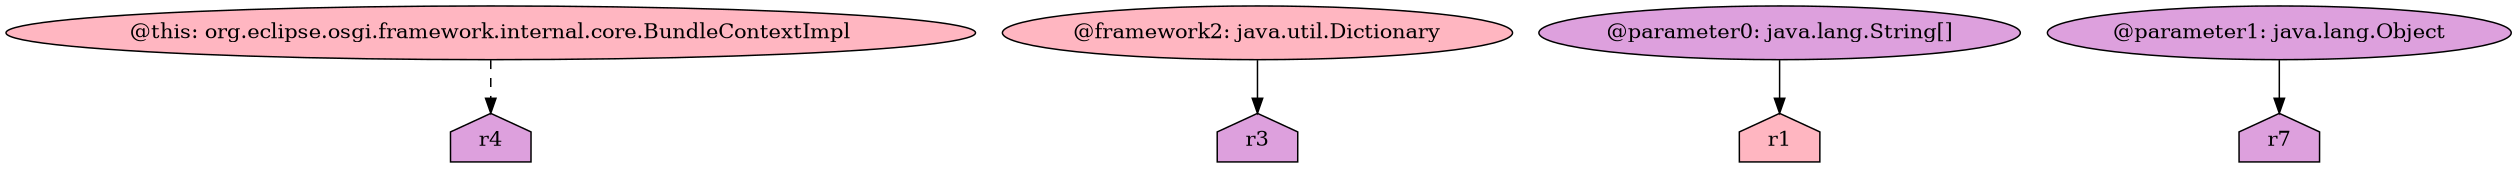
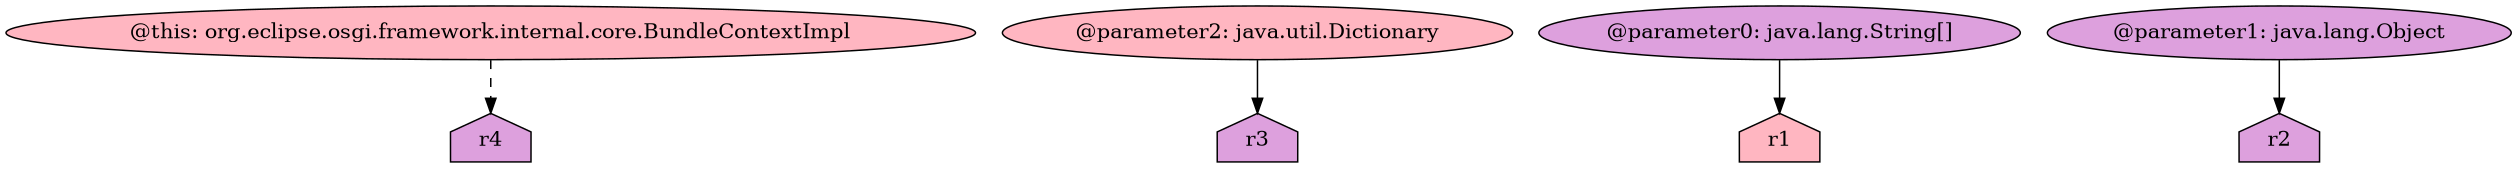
(1257, 33) -> (1257, 33)
(2279, 140) -> (2279, 140)
